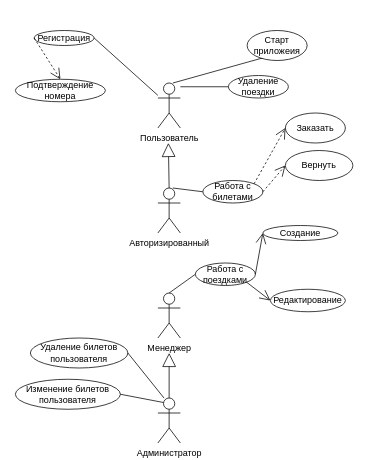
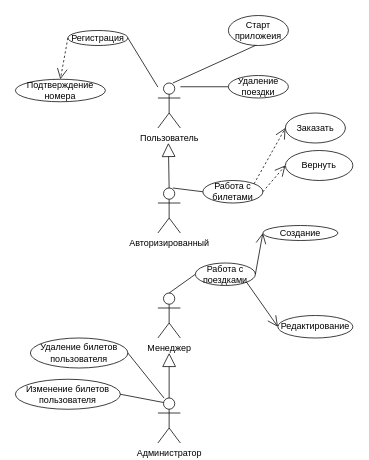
(64, 38) -> (98, 38)
(277, 45) -> (258, 30)
(308, 300) -> (315, 327)
